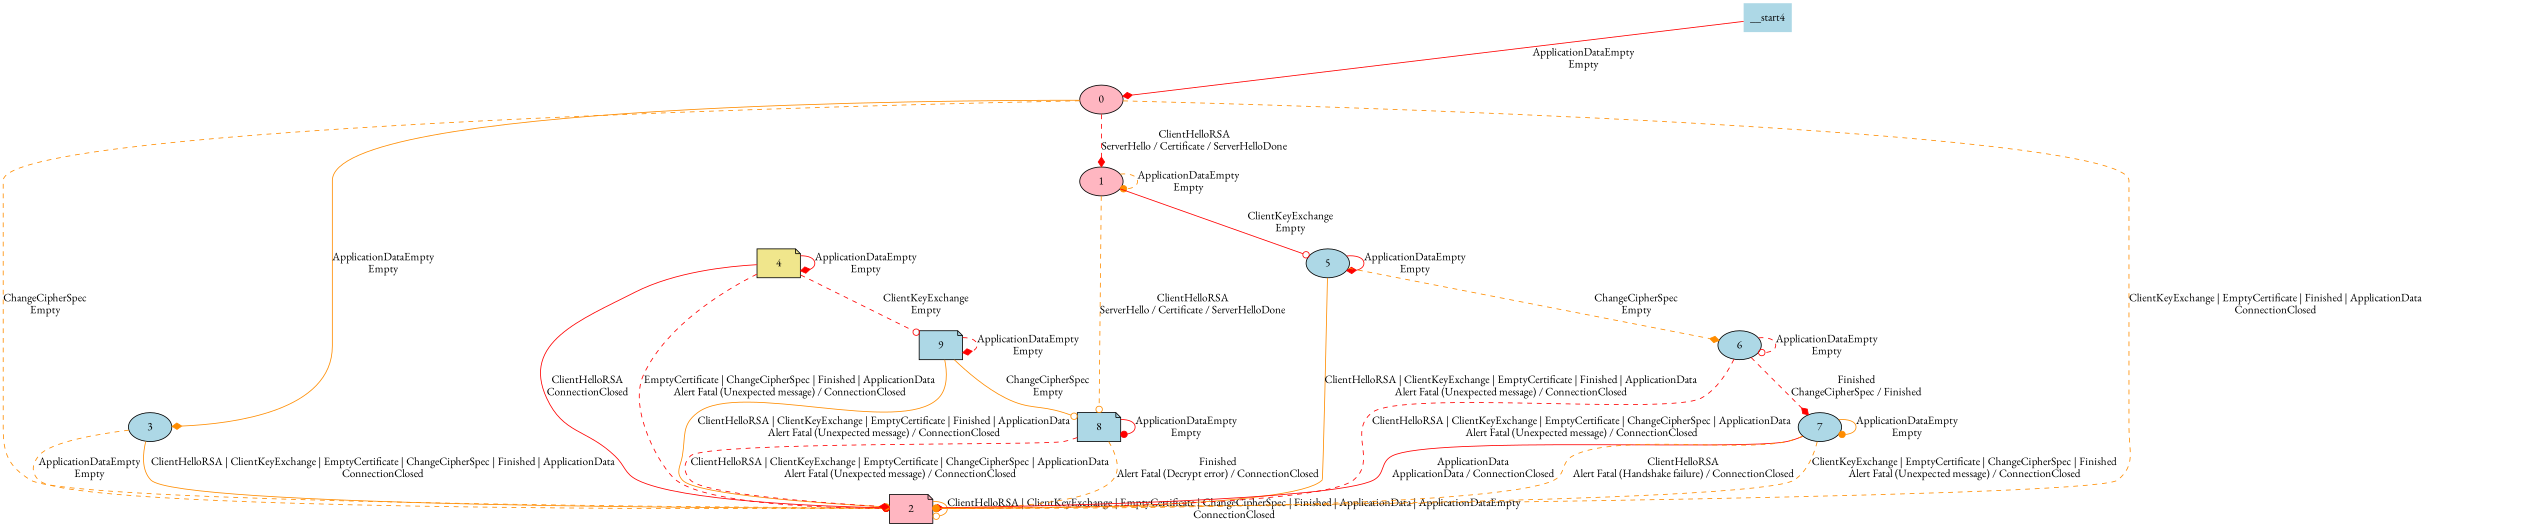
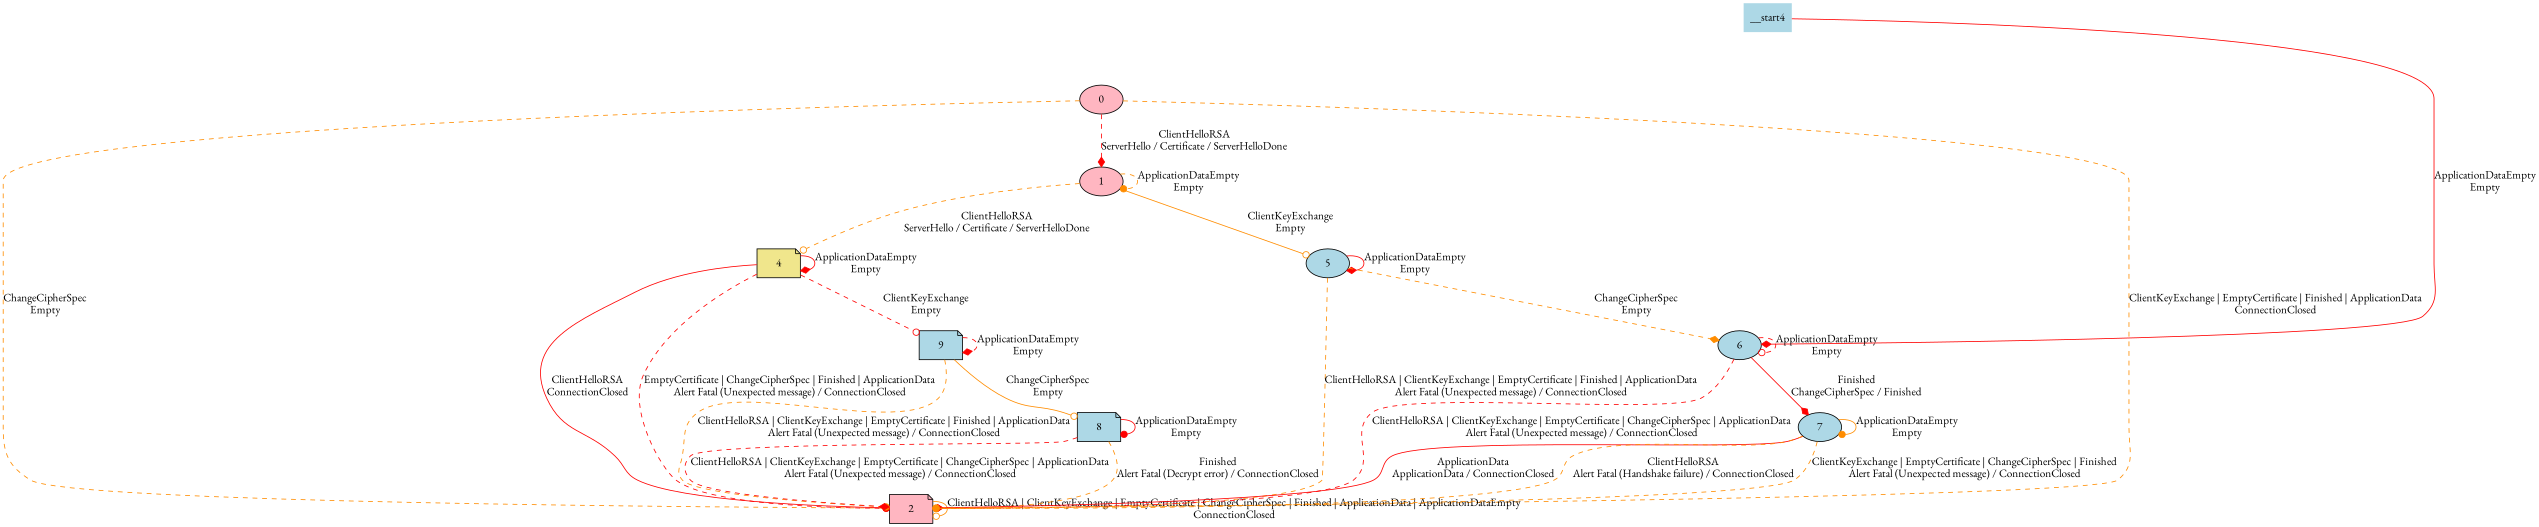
(1438, 58) -> (2434, 208)
(1212, 221) -> (1212, 221)
(1100, 301) -> (940, 202)
(1776, 383) -> (1776, 383)
(702, 411) -> (702, 411)
(150, 427) -> none
(1306, 487) -> (1306, 487)
